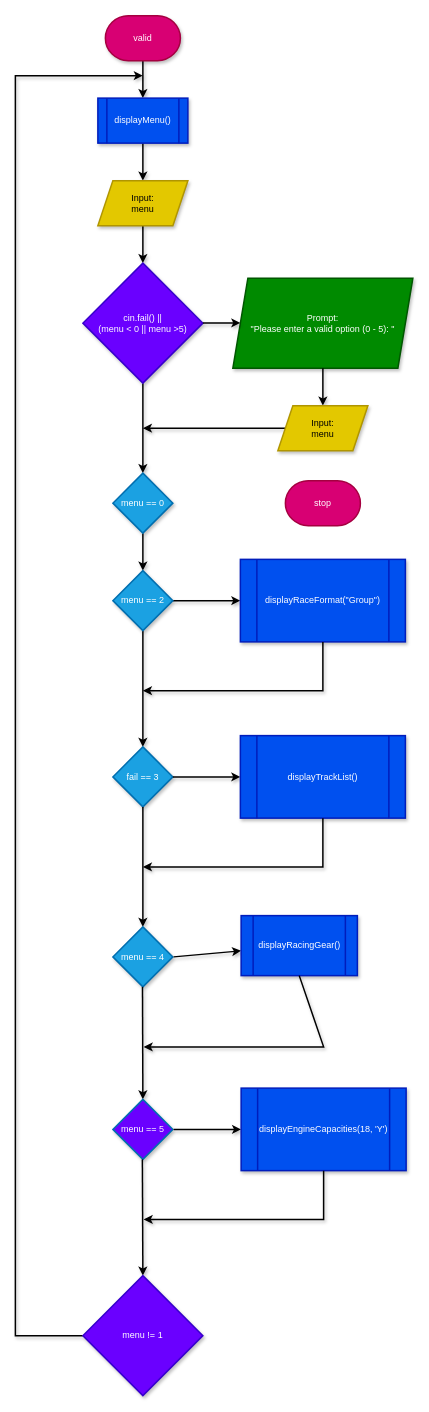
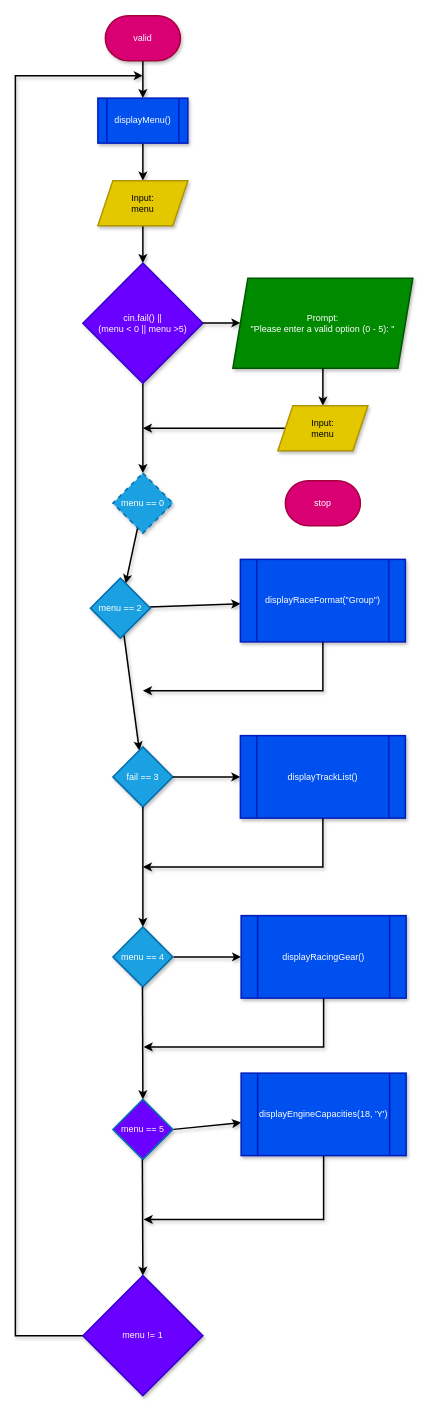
(143, 503) -> (143, 503)
(143, 600) -> (120, 608)
(299, 945) -> (324, 957)
(324, 1129) -> (324, 1114)
